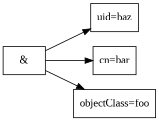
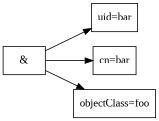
(115, 18) -> (115, 18)
